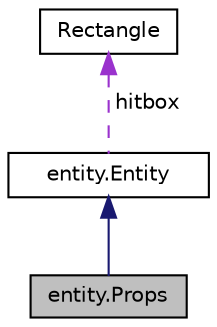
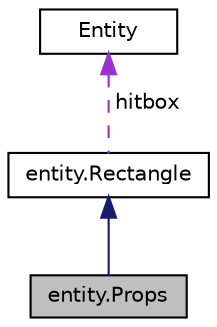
(109, 32) -> (109, 32)
(109, 175) -> (109, 175)
